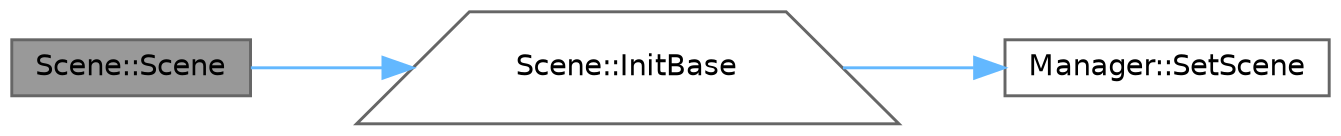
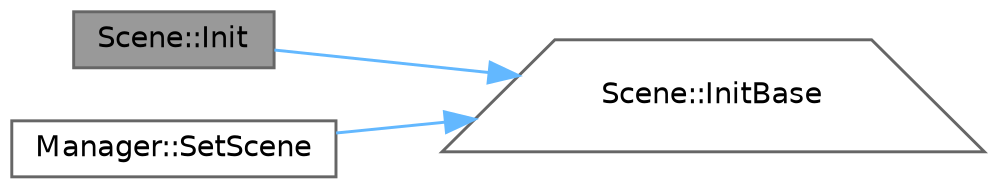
(131, 68) -> (174, 40)
(908, 68) -> (391, 128)
